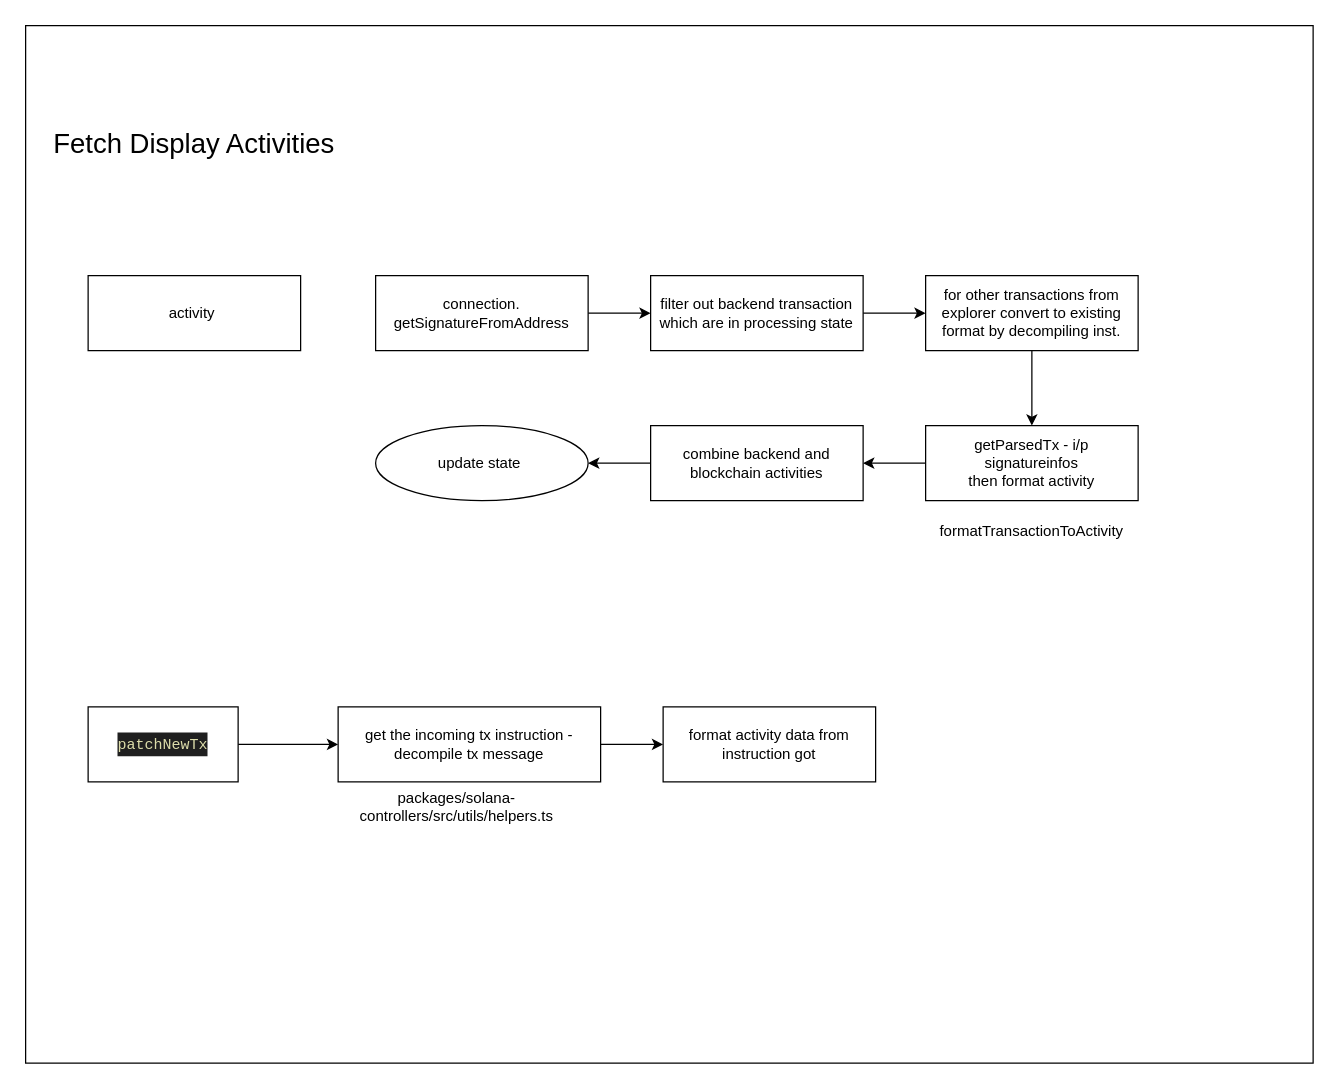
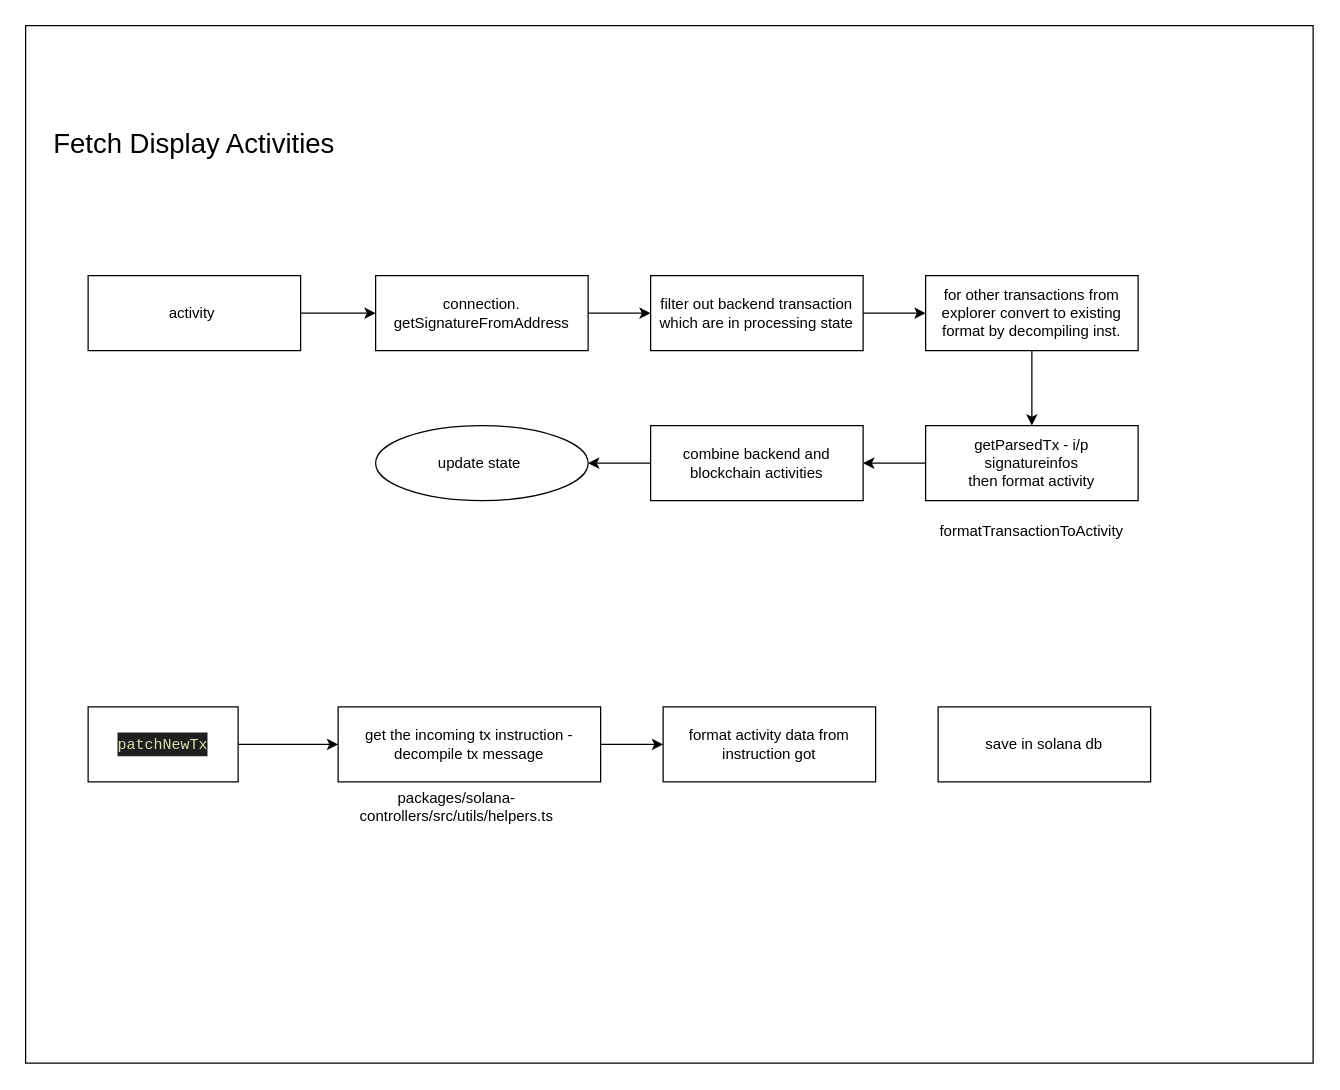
none -> (334, 313)
none -> (1044, 744)
